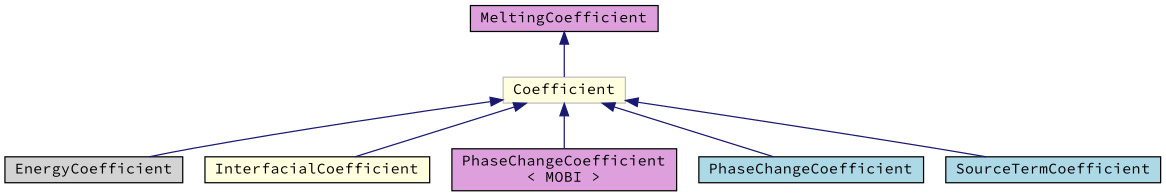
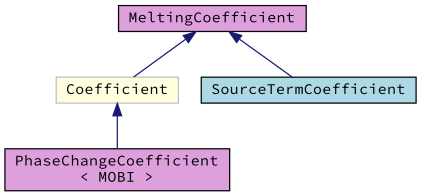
(812, 129) -> (266, 58)
(94, 170) -> none
(317, 170) -> none
(811, 170) -> none
